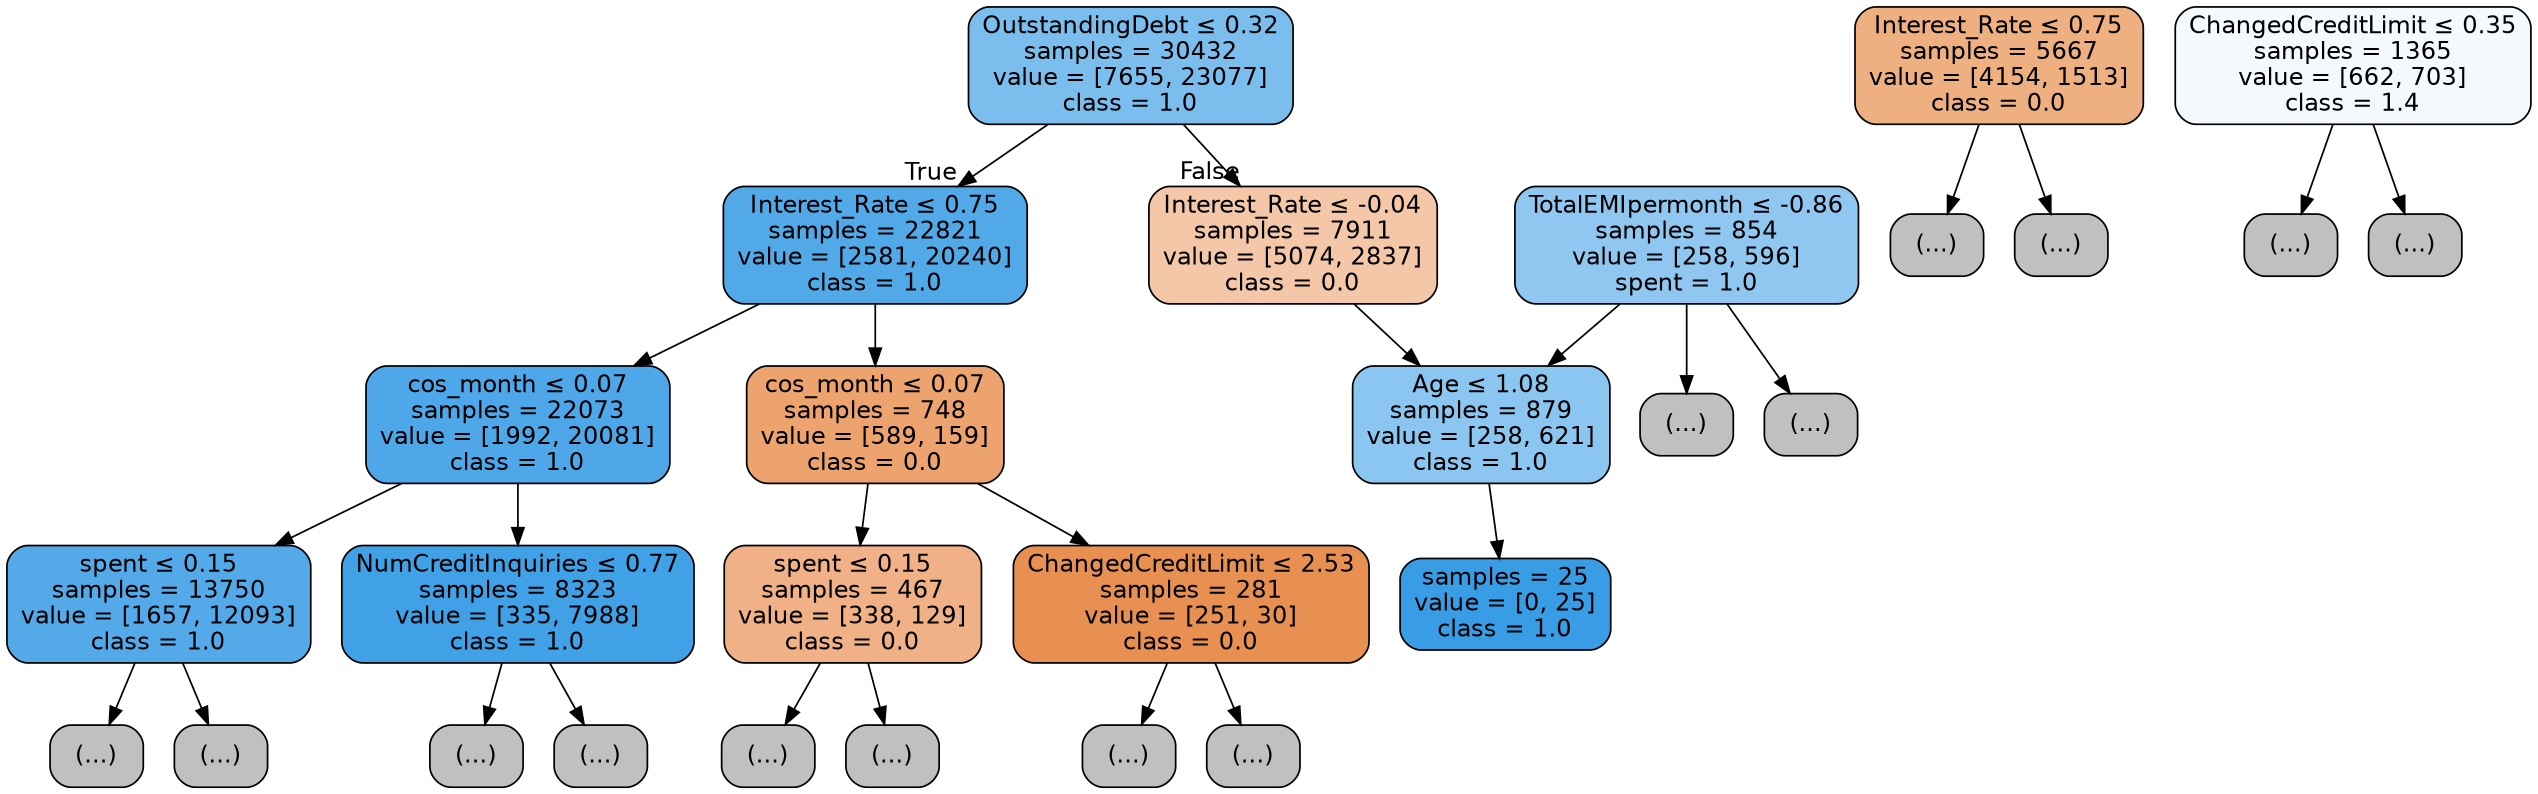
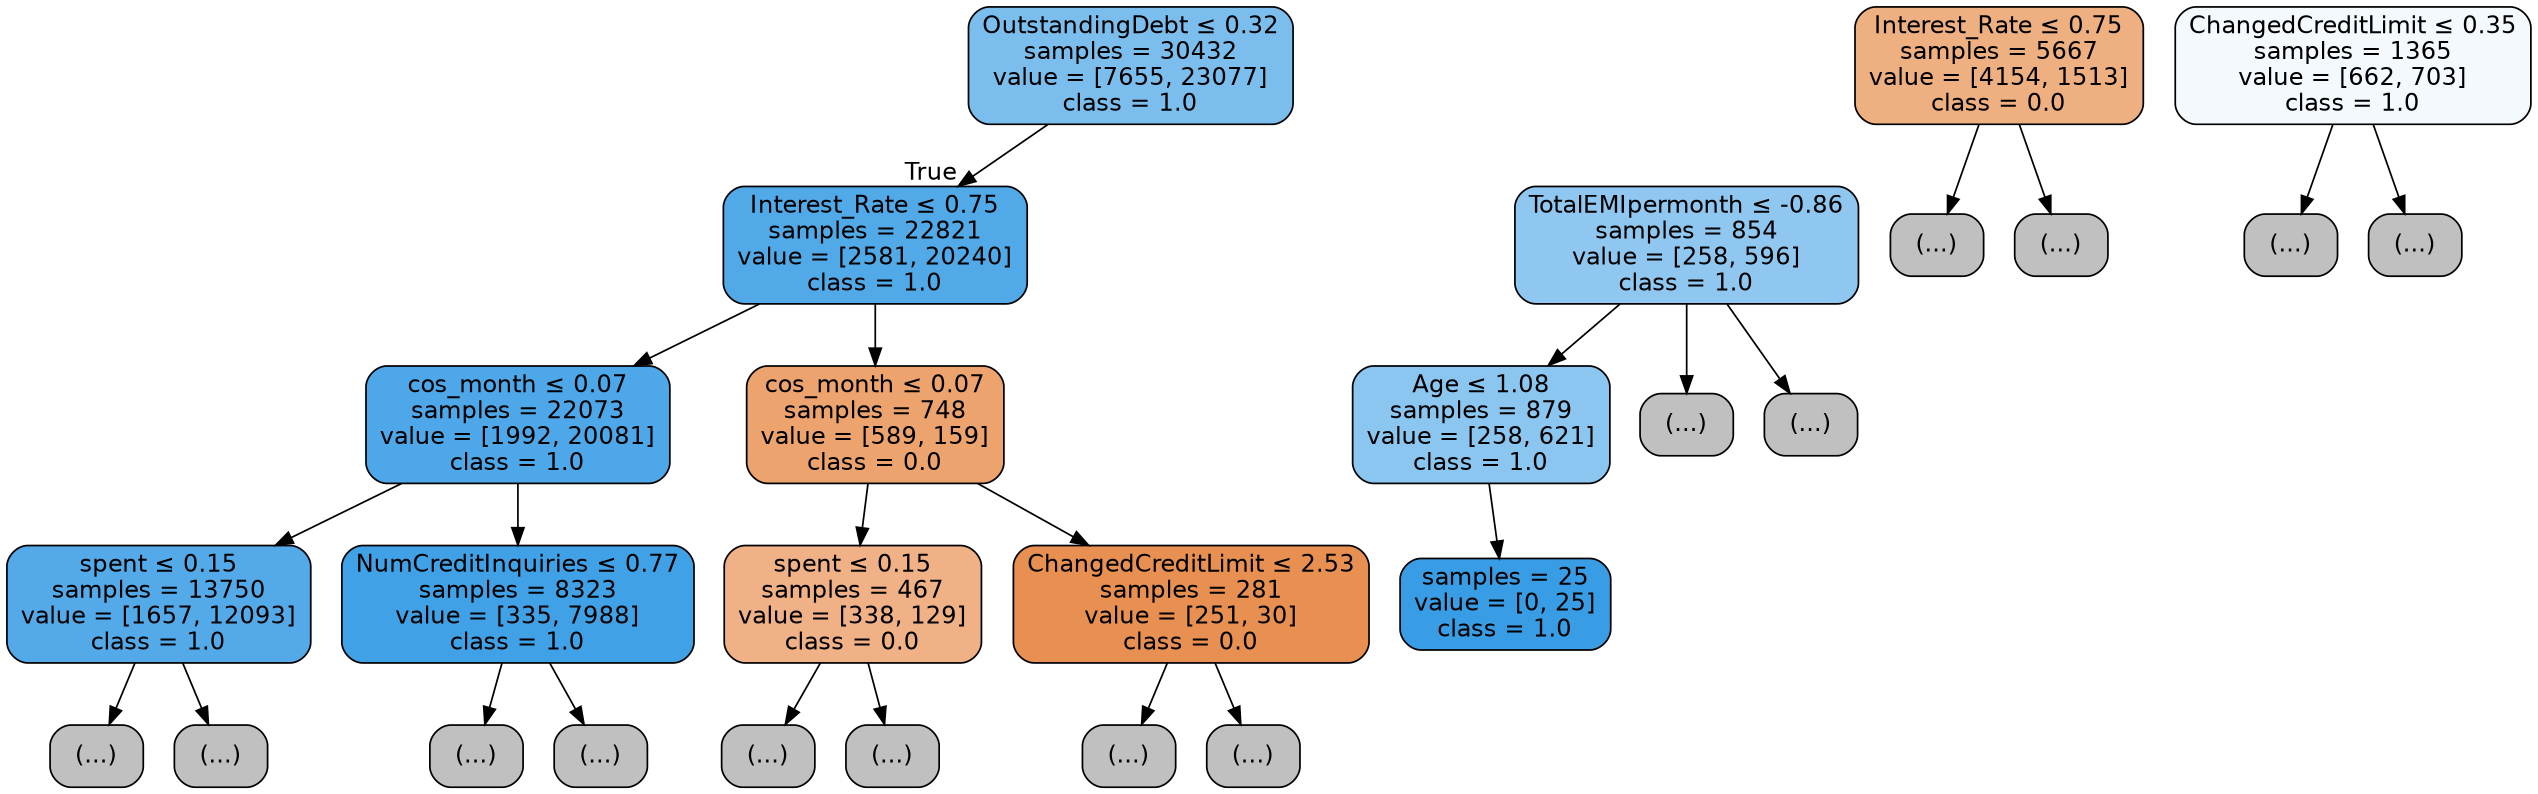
(2353, 104) -> (2353, 104)
(1293, 245) -> none
(1687, 283) -> (1687, 283)
